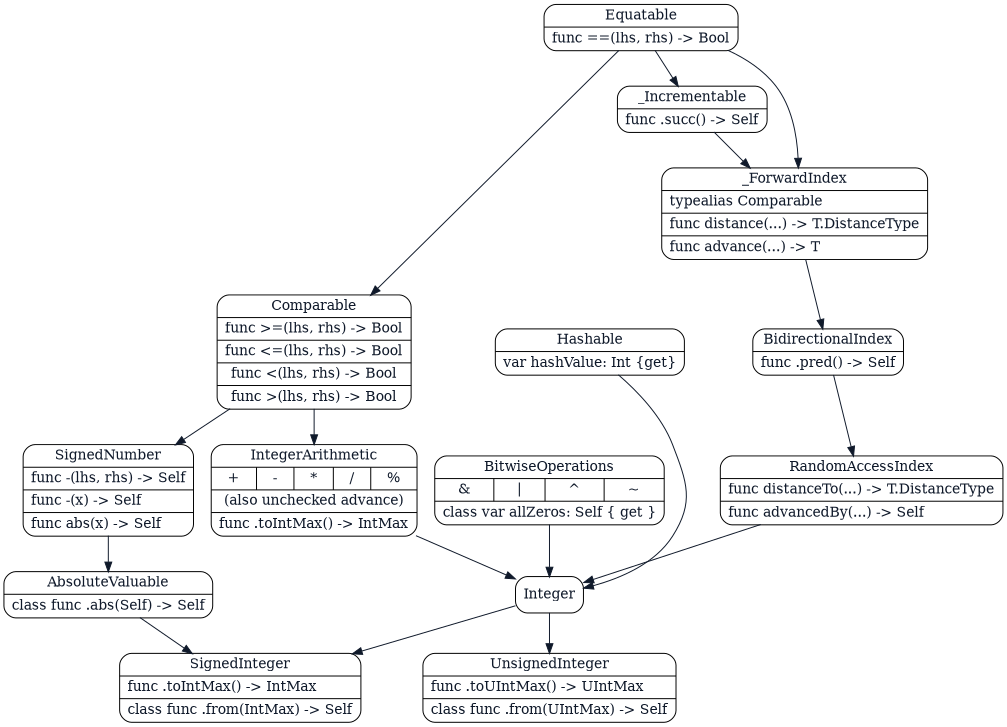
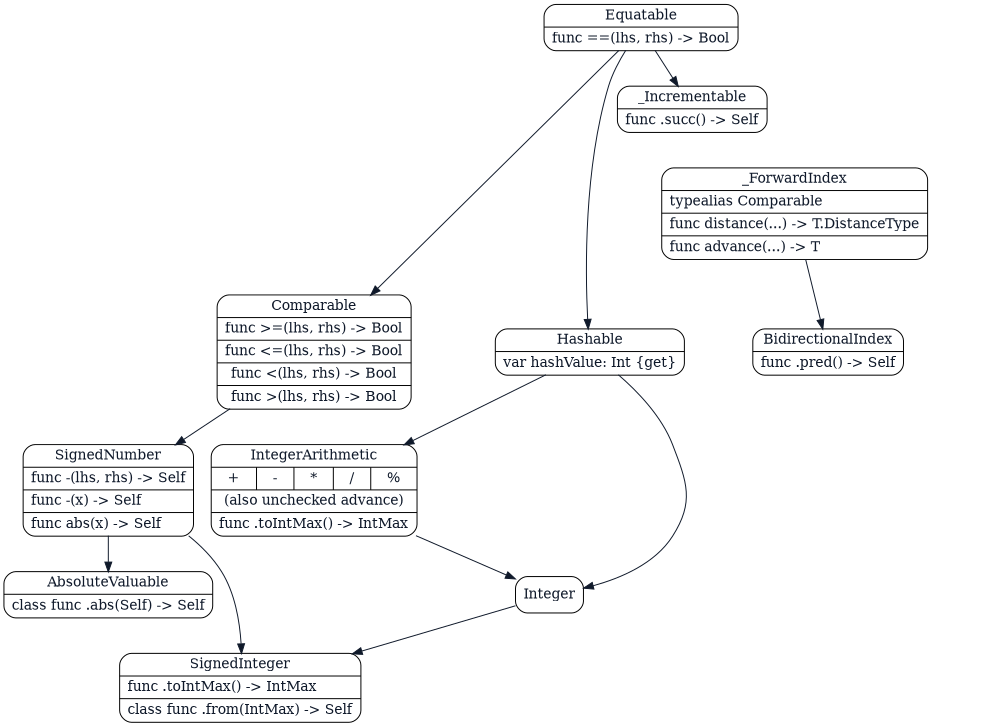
(780, 93) -> (591, 182)
(729, 147) -> none
(314, 422) -> (479, 408)
(549, 490) -> none
(862, 490) -> none
(162, 633) -> (228, 583)
(549, 688) -> none
